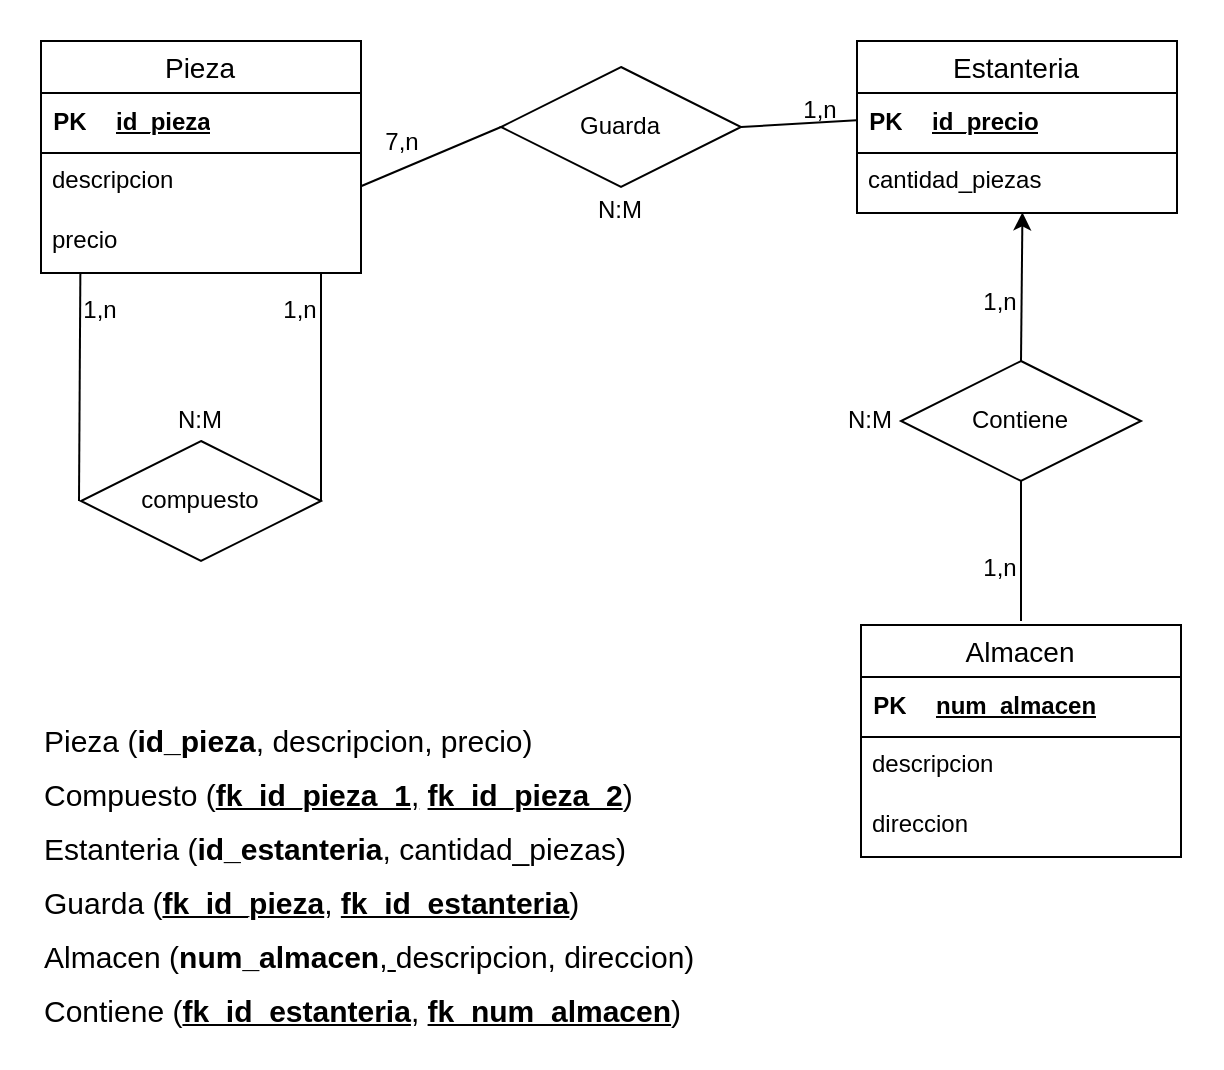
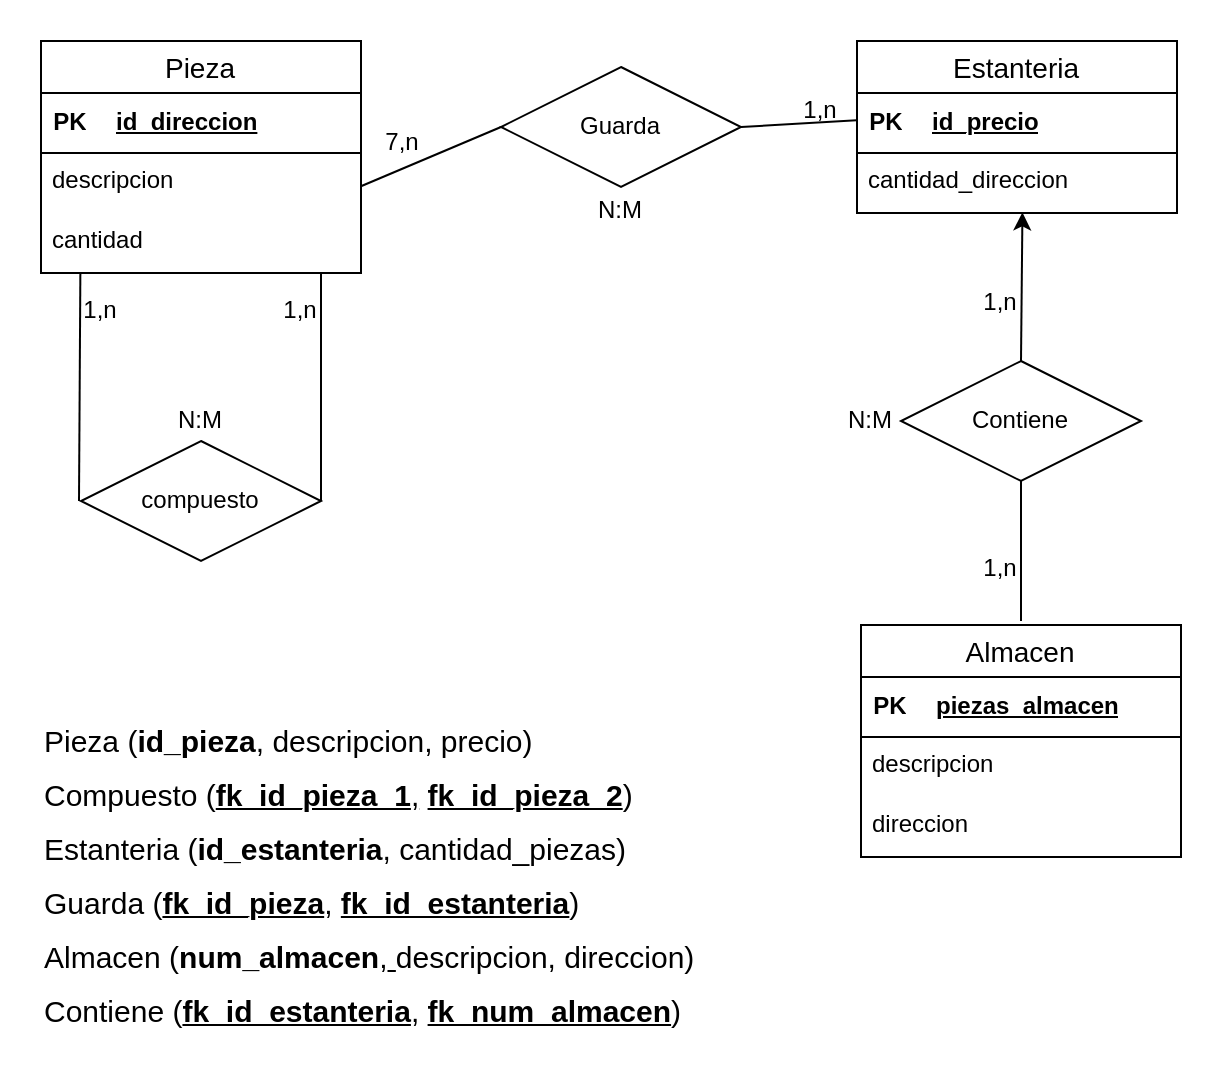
(165, 123) -> (188, 123)
(964, 181) -> (981, 181)
(90, 241) -> (104, 241)
(1008, 707) -> (1025, 707)
